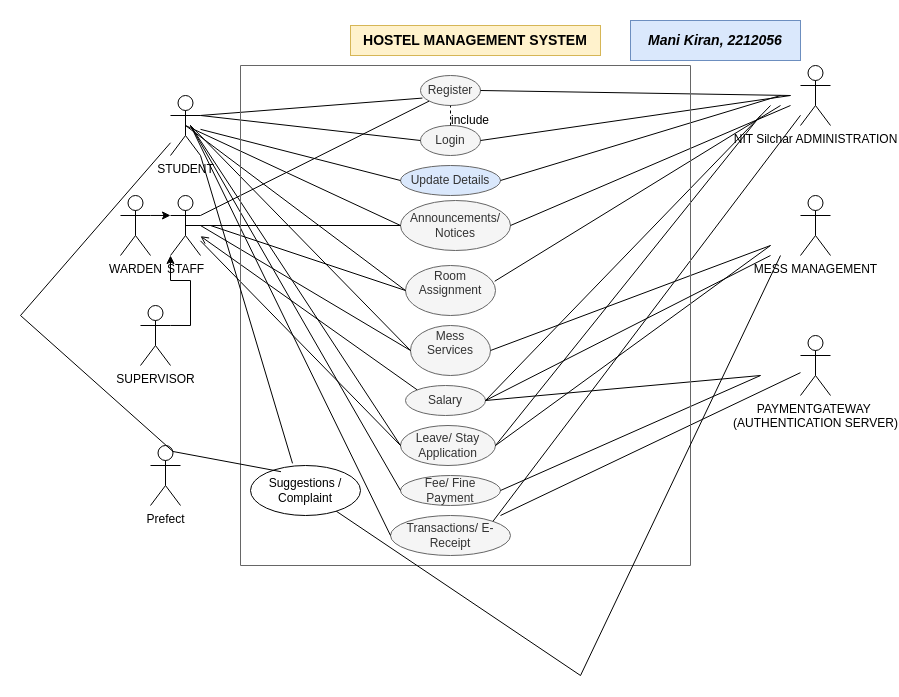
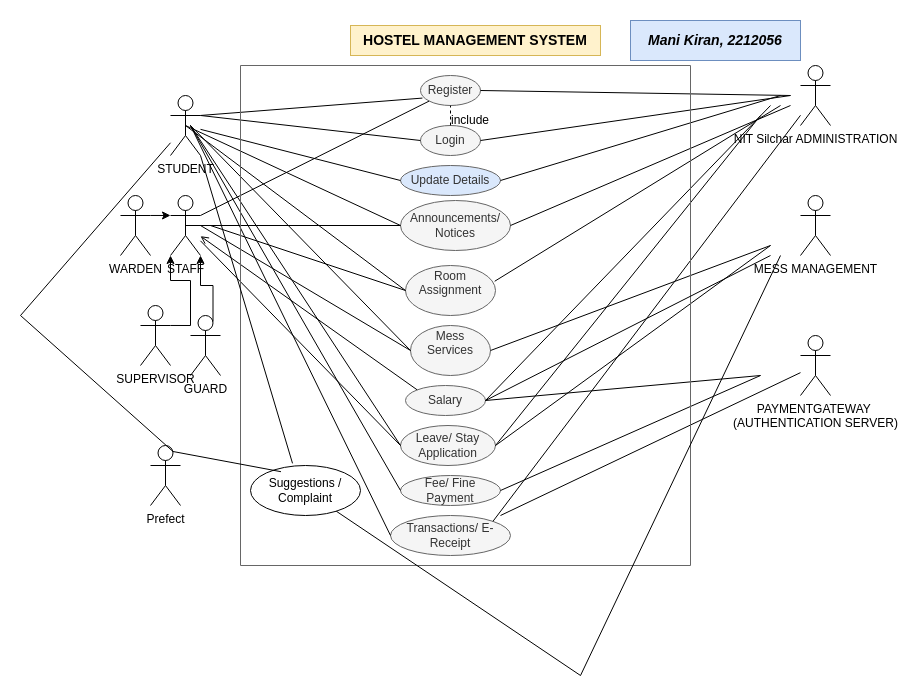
none -> (213, 287)
none -> (206, 346)
